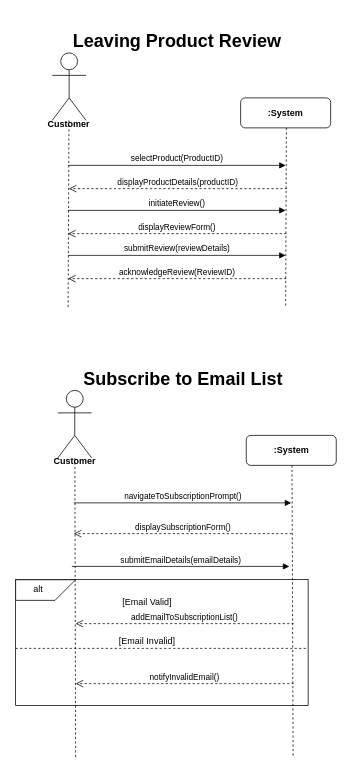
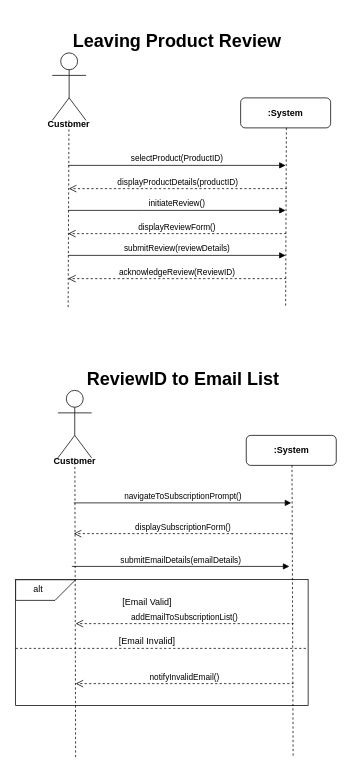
(183, 379) -> (183, 379)
